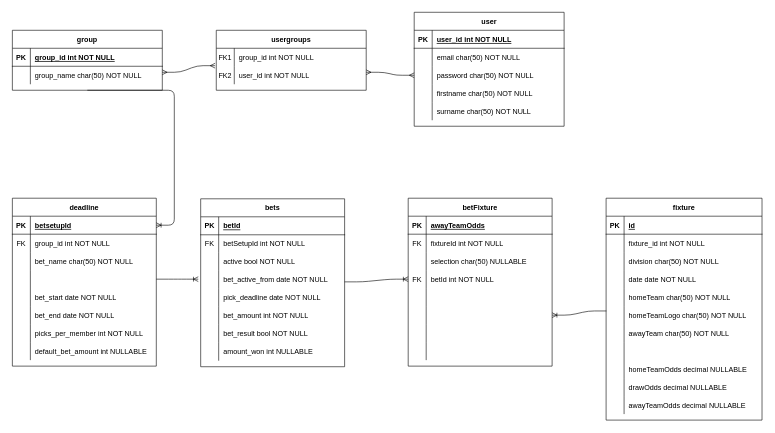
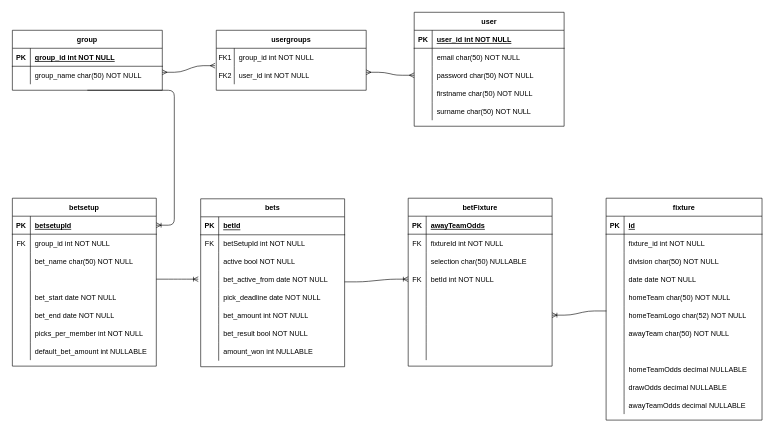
(84, 208) -> (84, 208)
(686, 316) -> (686, 316)
